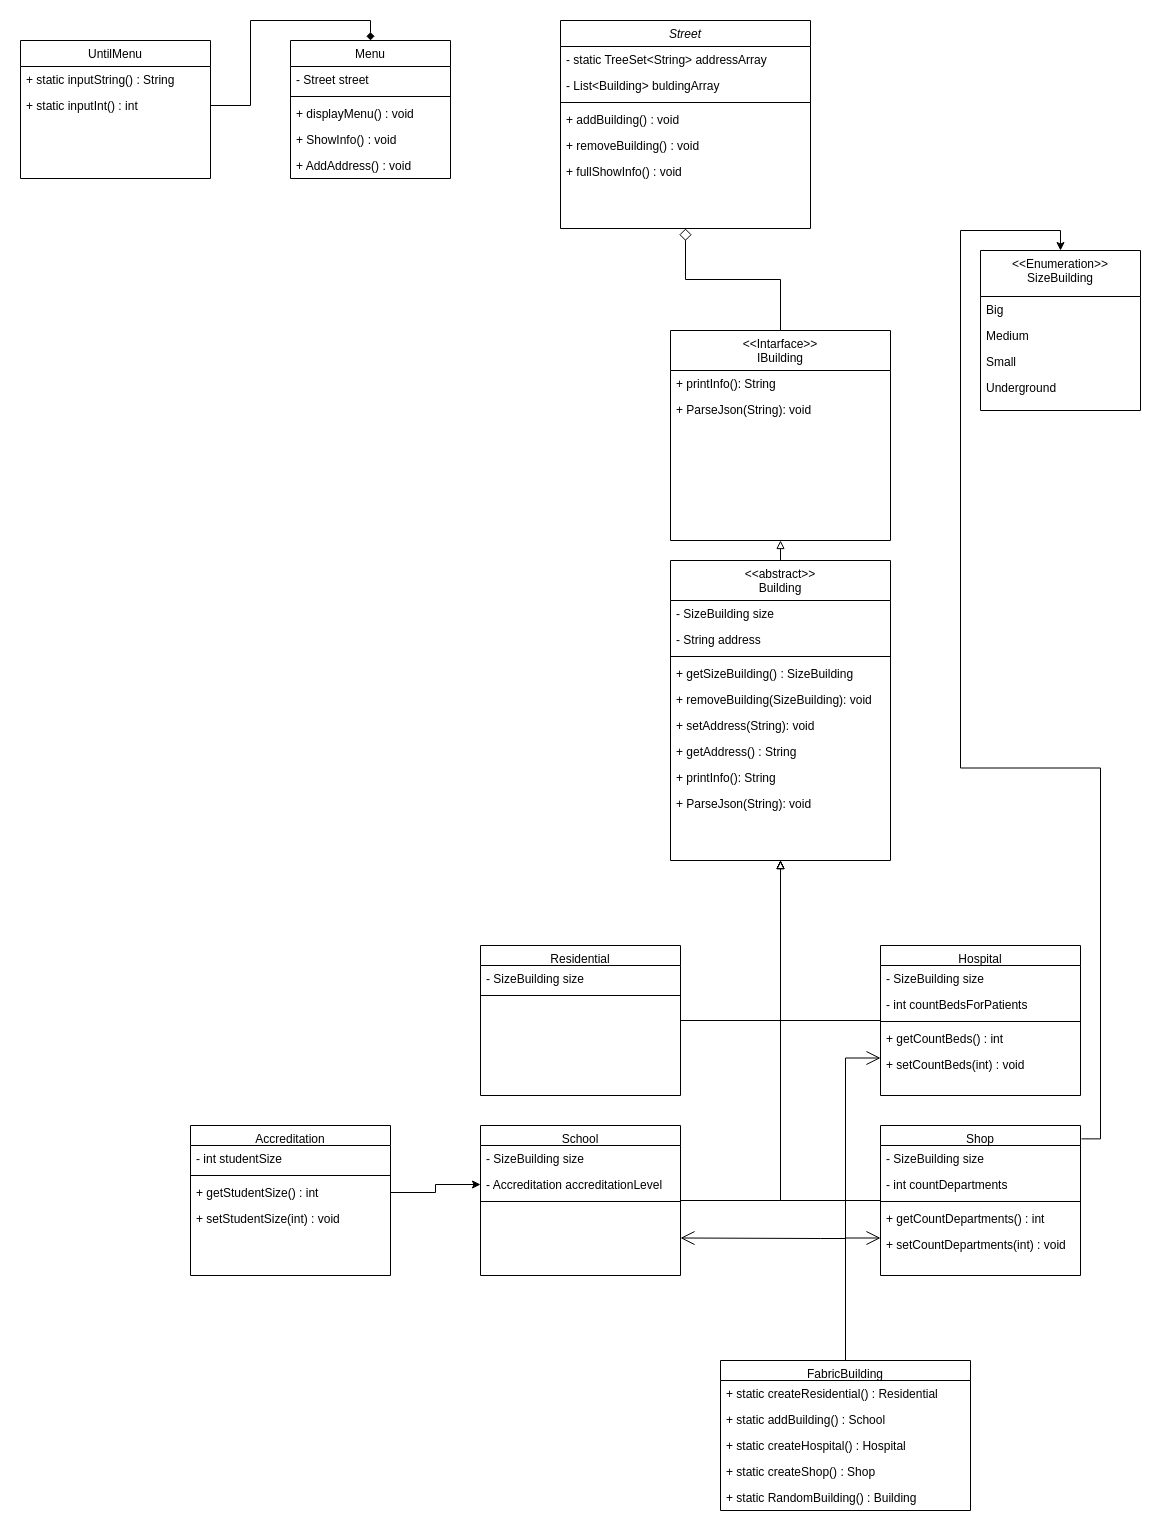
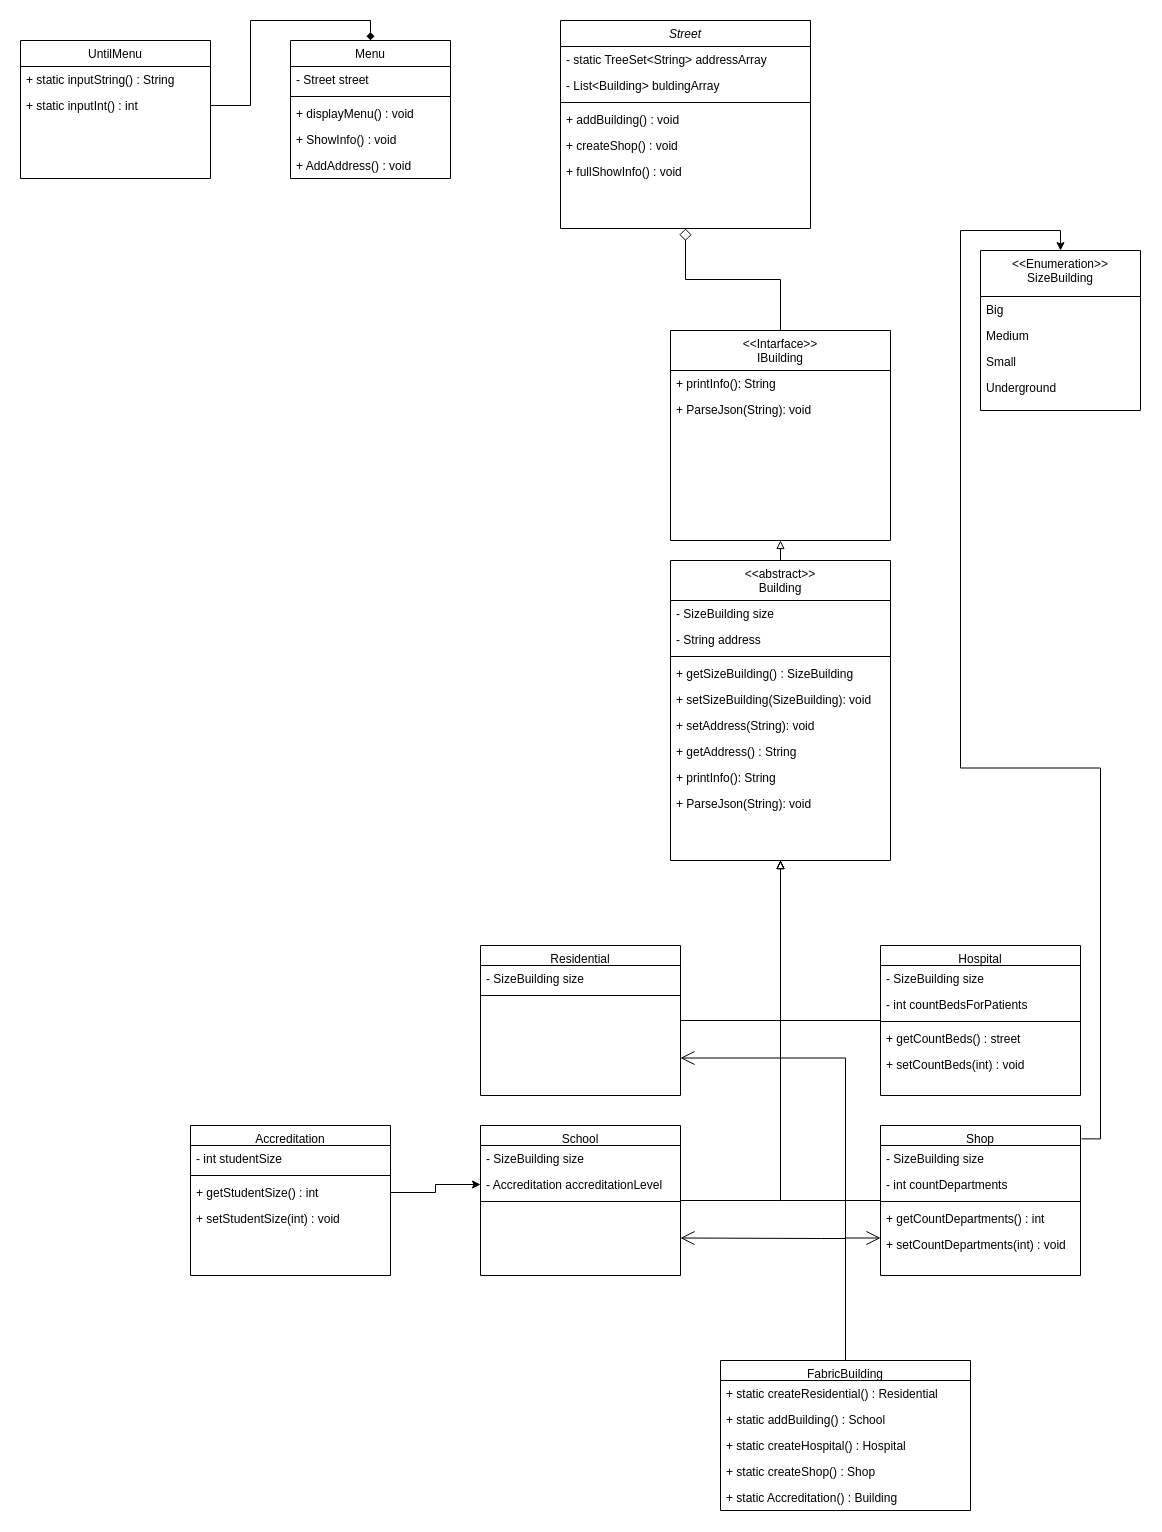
(638, 146) -> (629, 146)
(780, 700) -> (782, 700)
(952, 1039) -> (964, 1039)
none -> (763, 1058)
(862, 1058) -> none
(829, 1499) -> (827, 1499)
